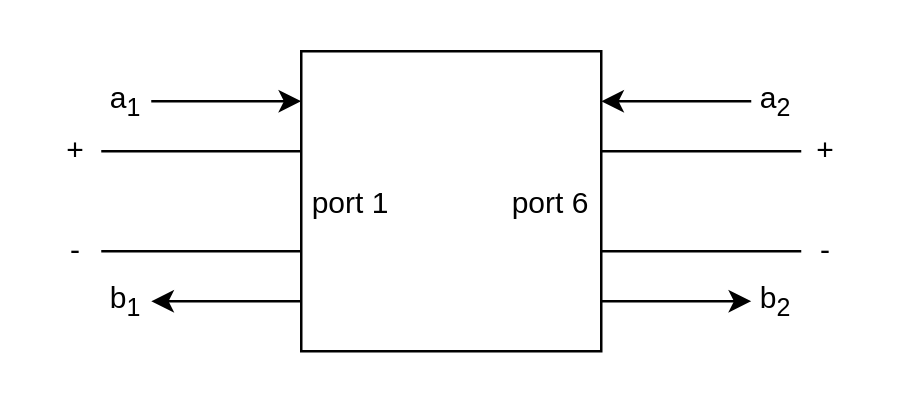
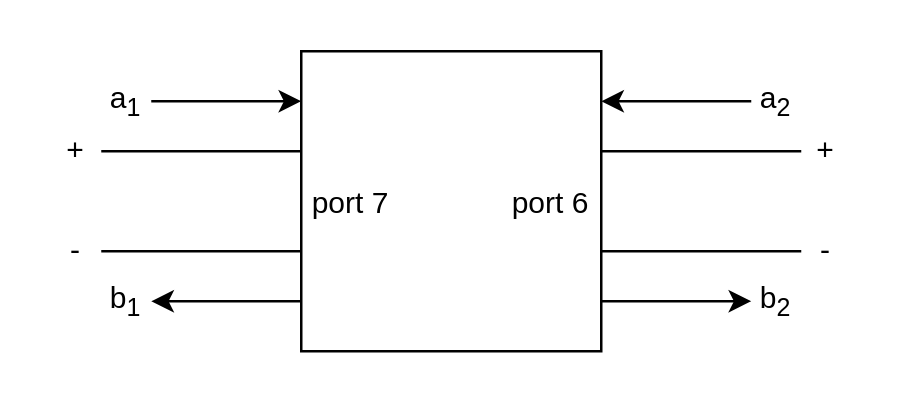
(351, 201) -> (351, 201)
